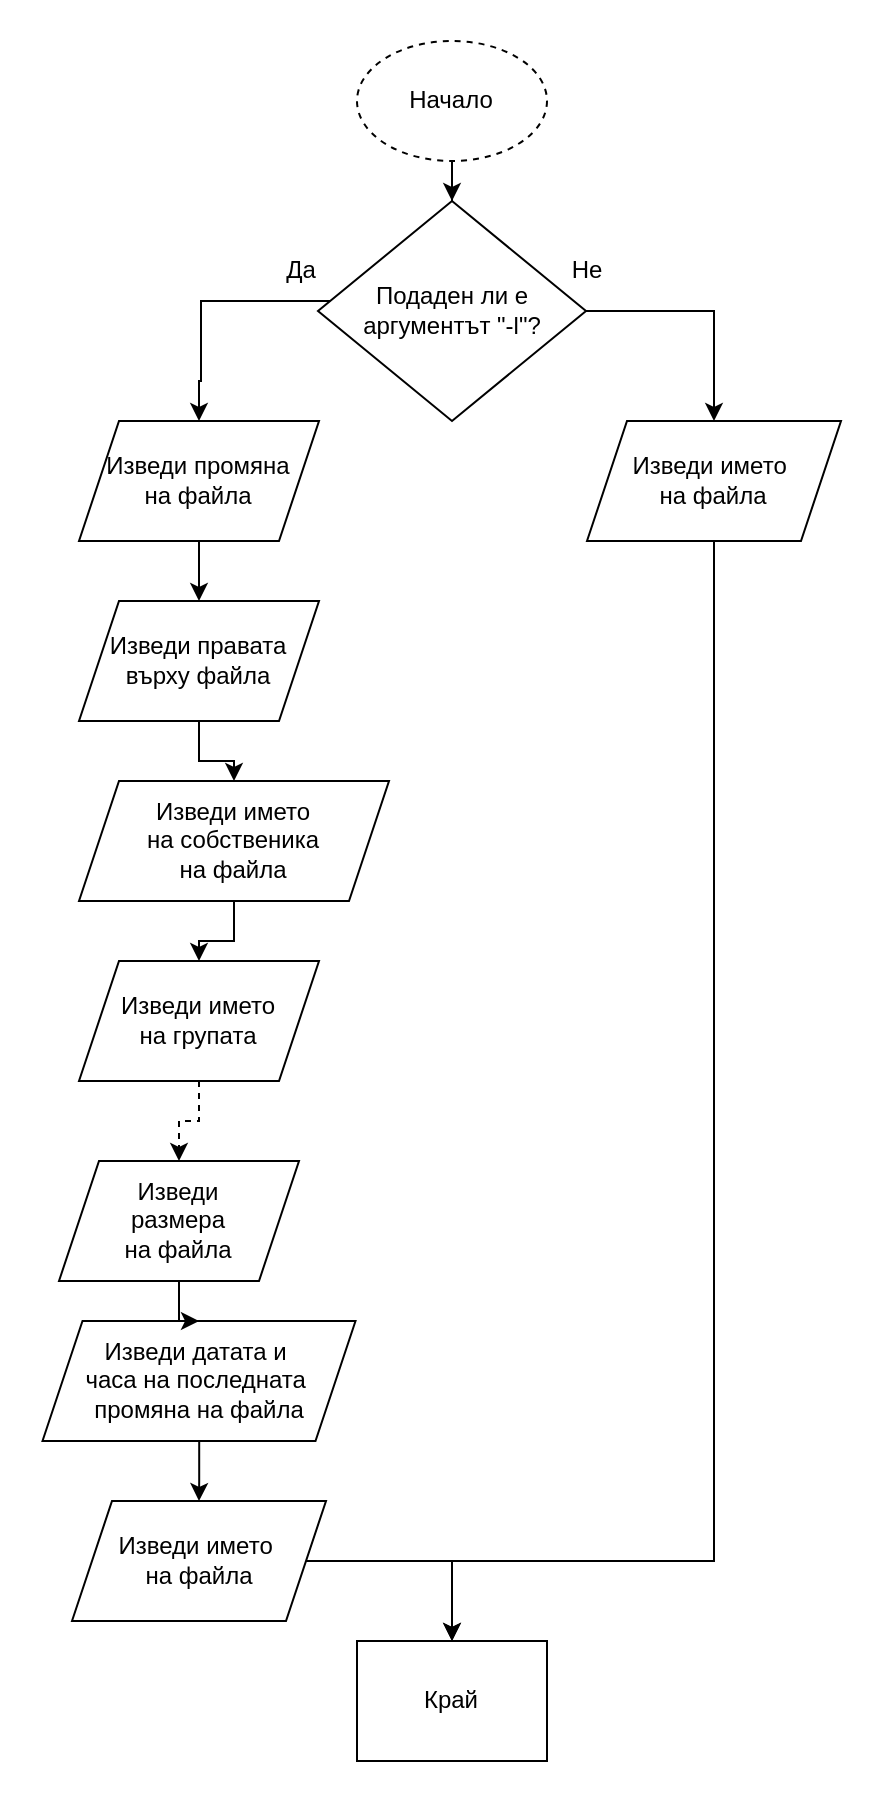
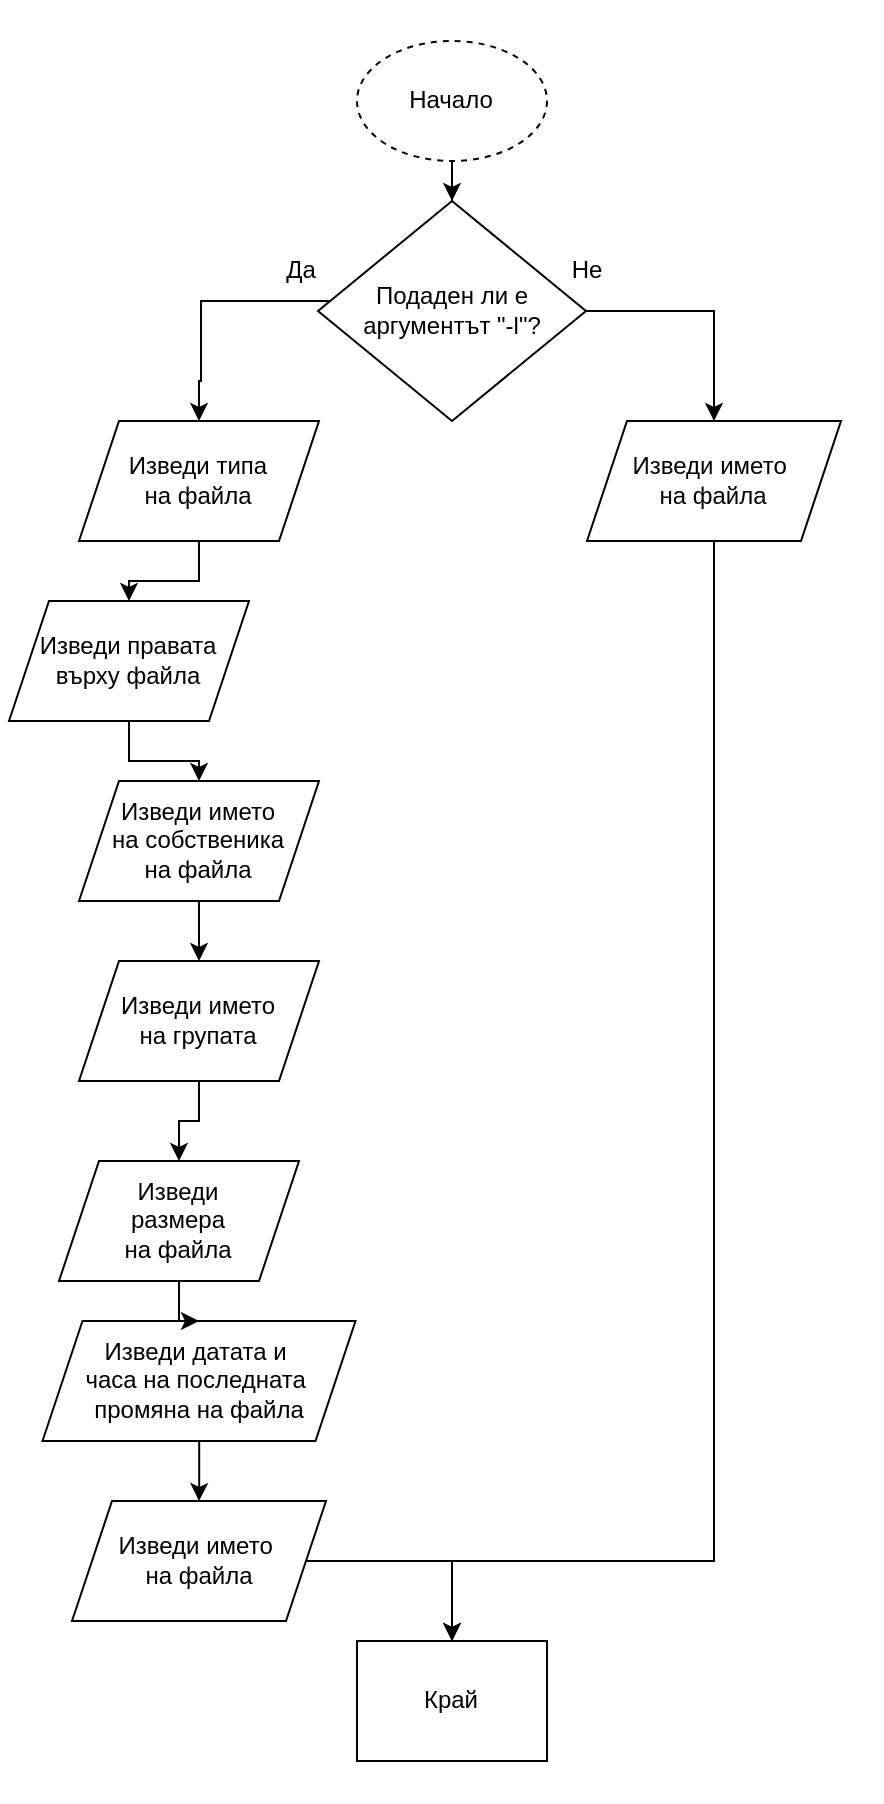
(199, 481) -> (199, 481)
(199, 661) -> (129, 661)
(234, 841) -> (199, 841)
(195, 1121) -> (195, 1121)
